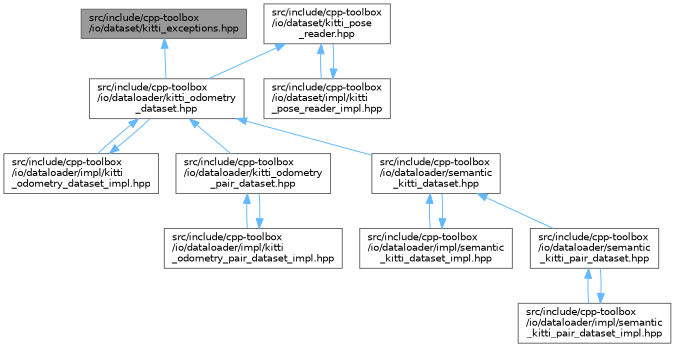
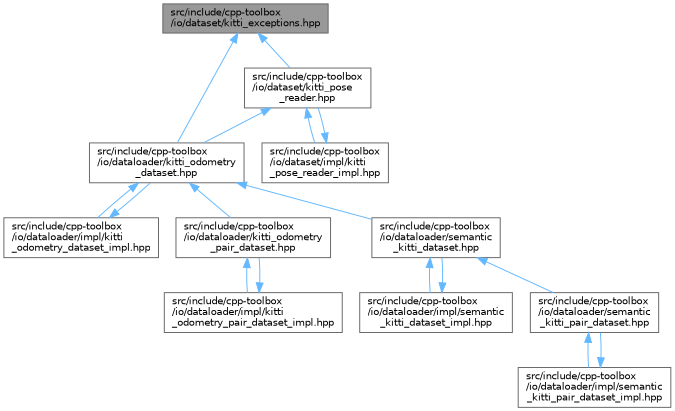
none -> (278, 54)
